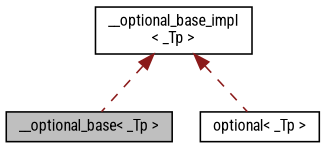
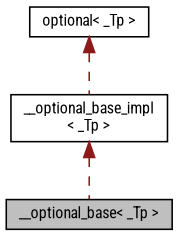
(226, 89) -> (89, 74)
